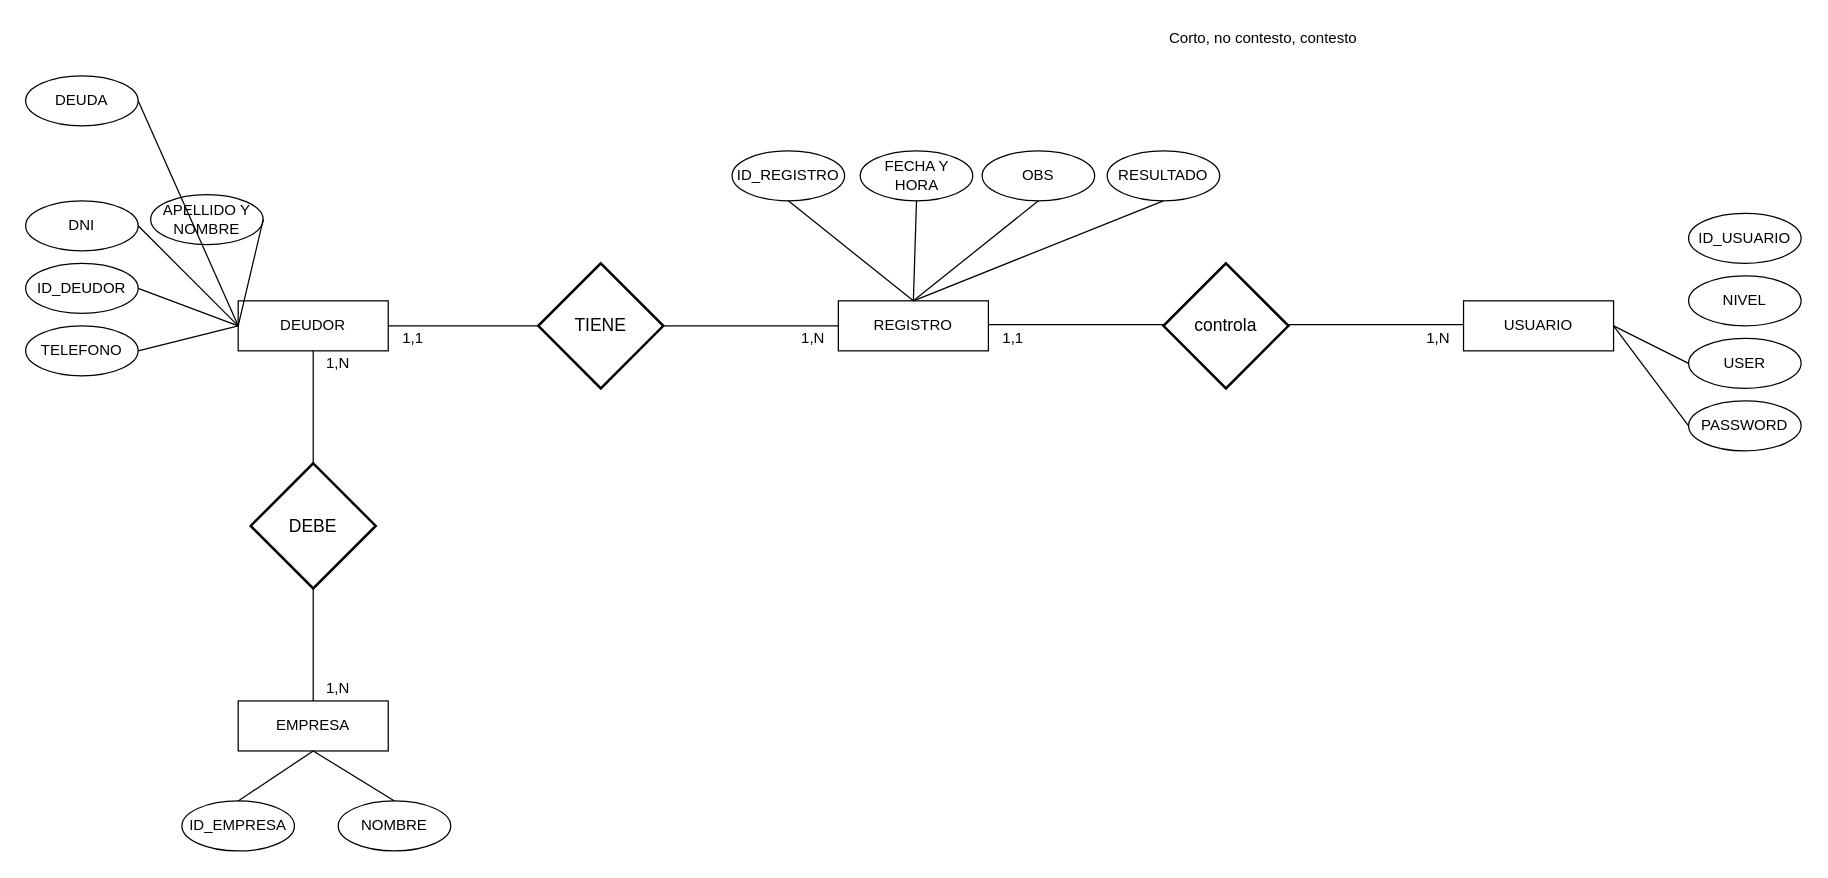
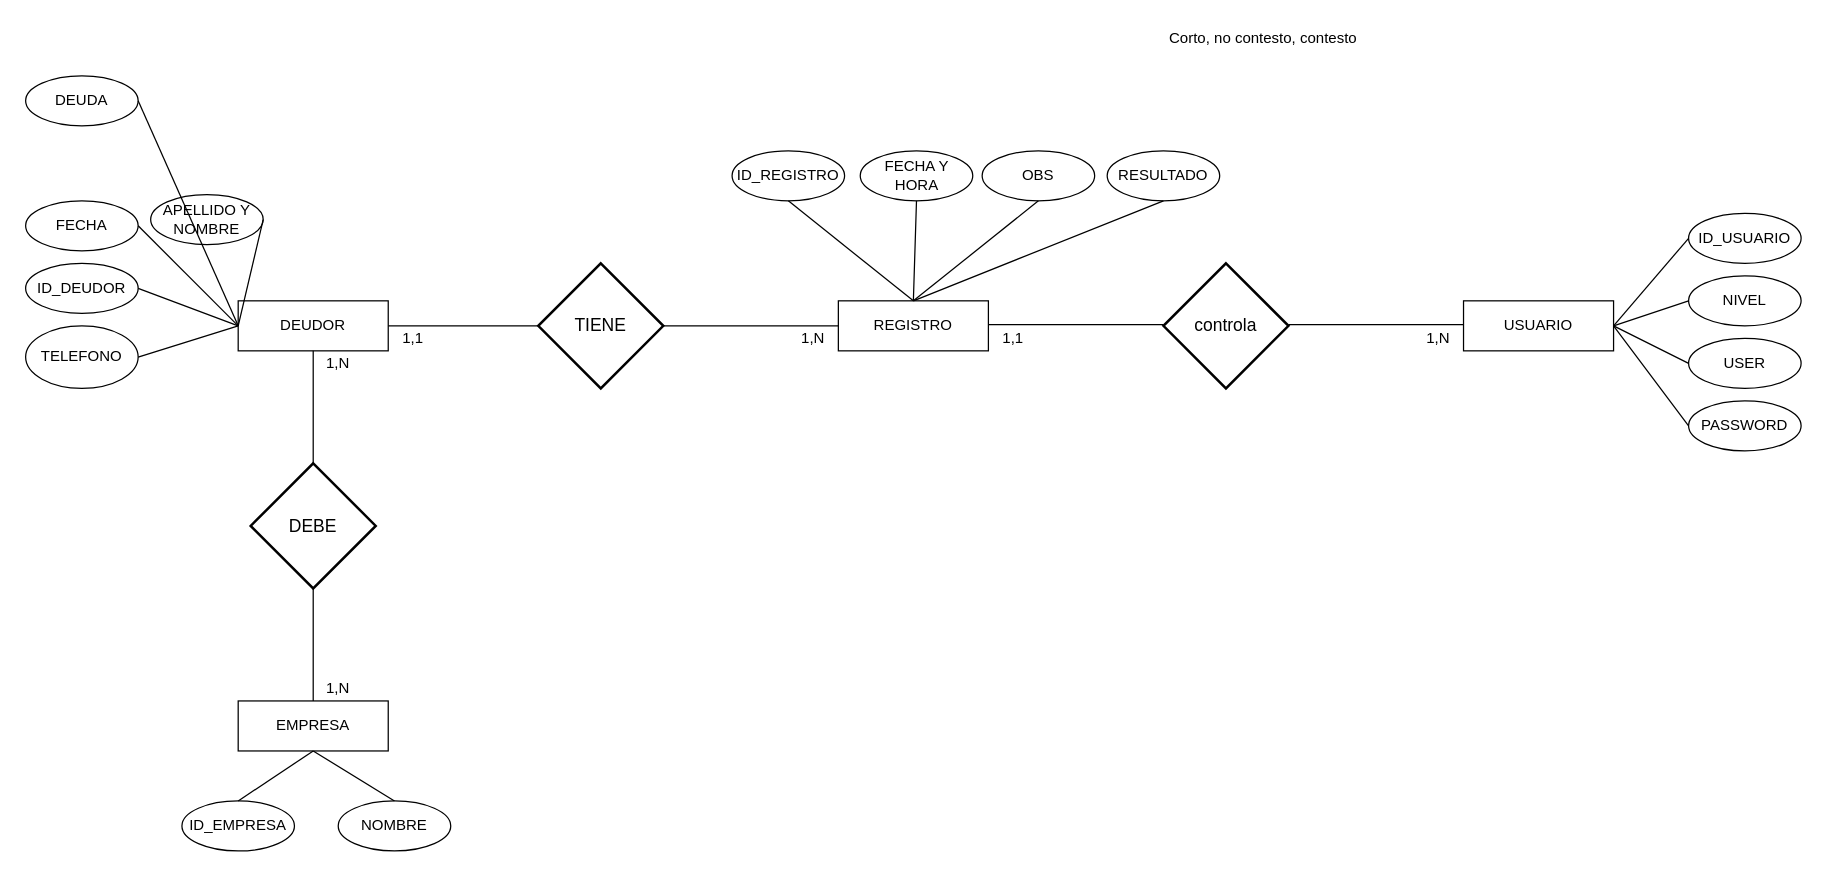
(82, 226) -> (82, 226)
none -> (1653, 279)
none -> (1653, 312)
(82, 351) -> (82, 357)
